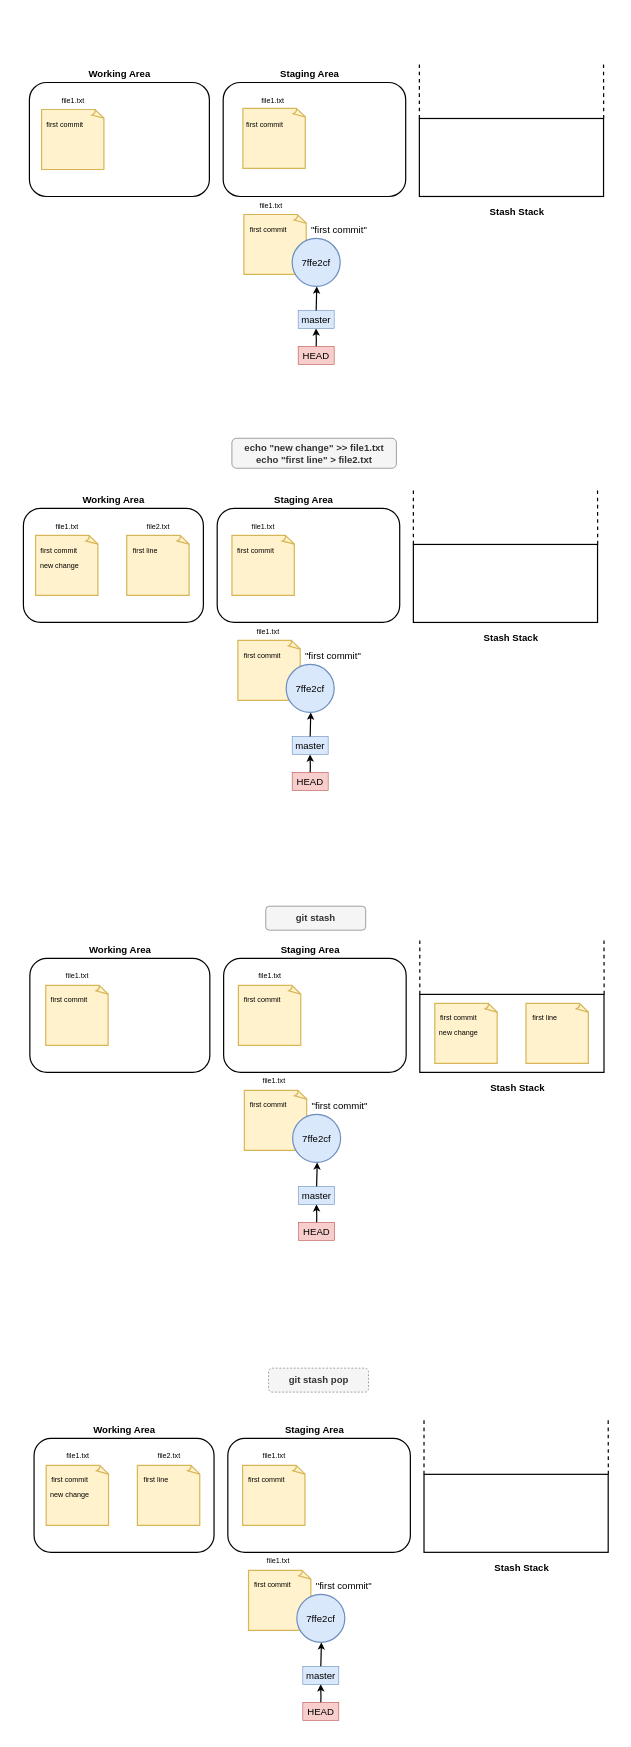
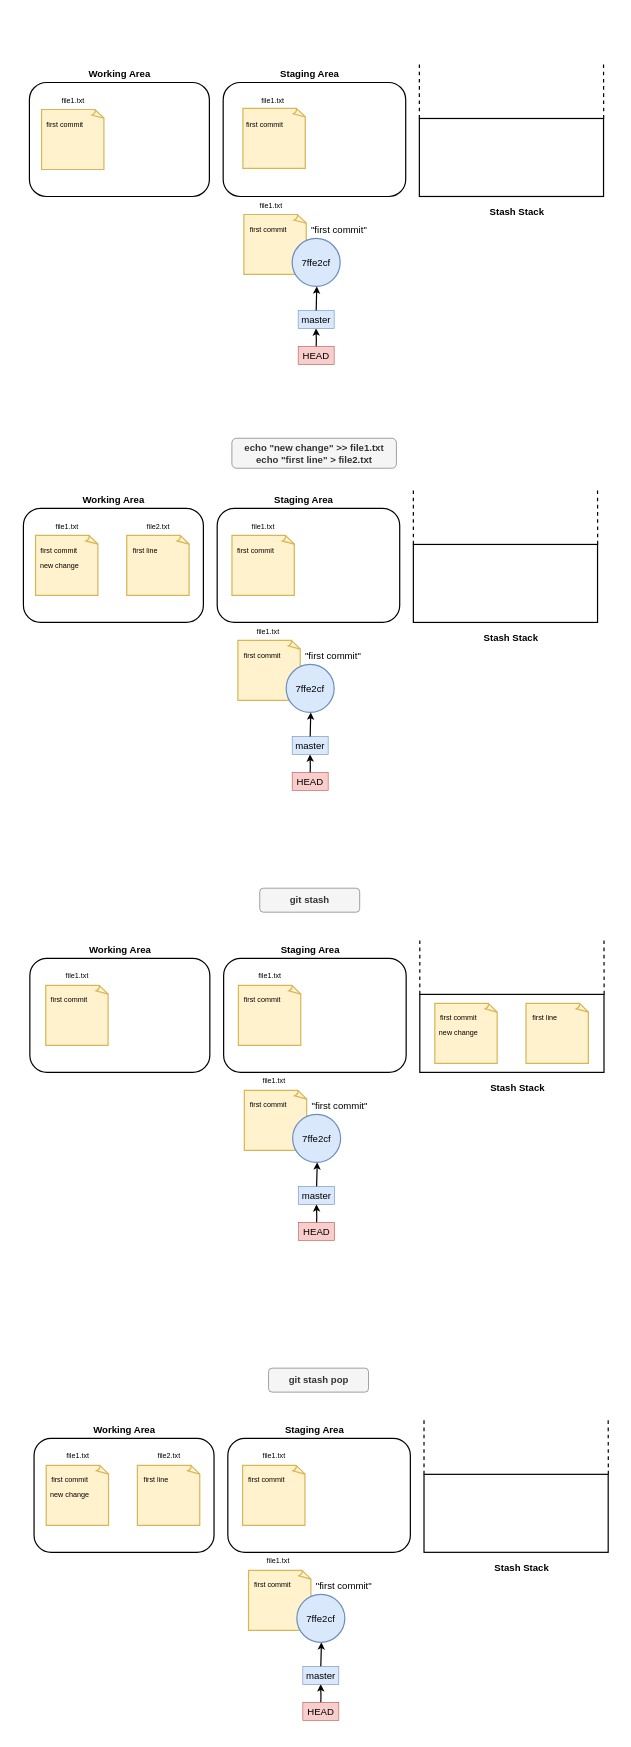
(316, 918) -> (310, 900)
(318, 1380) -> (318, 1380)
